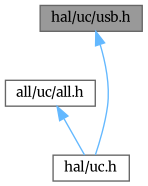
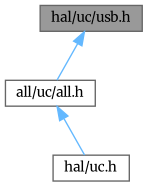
(108, 100) -> (67, 62)
